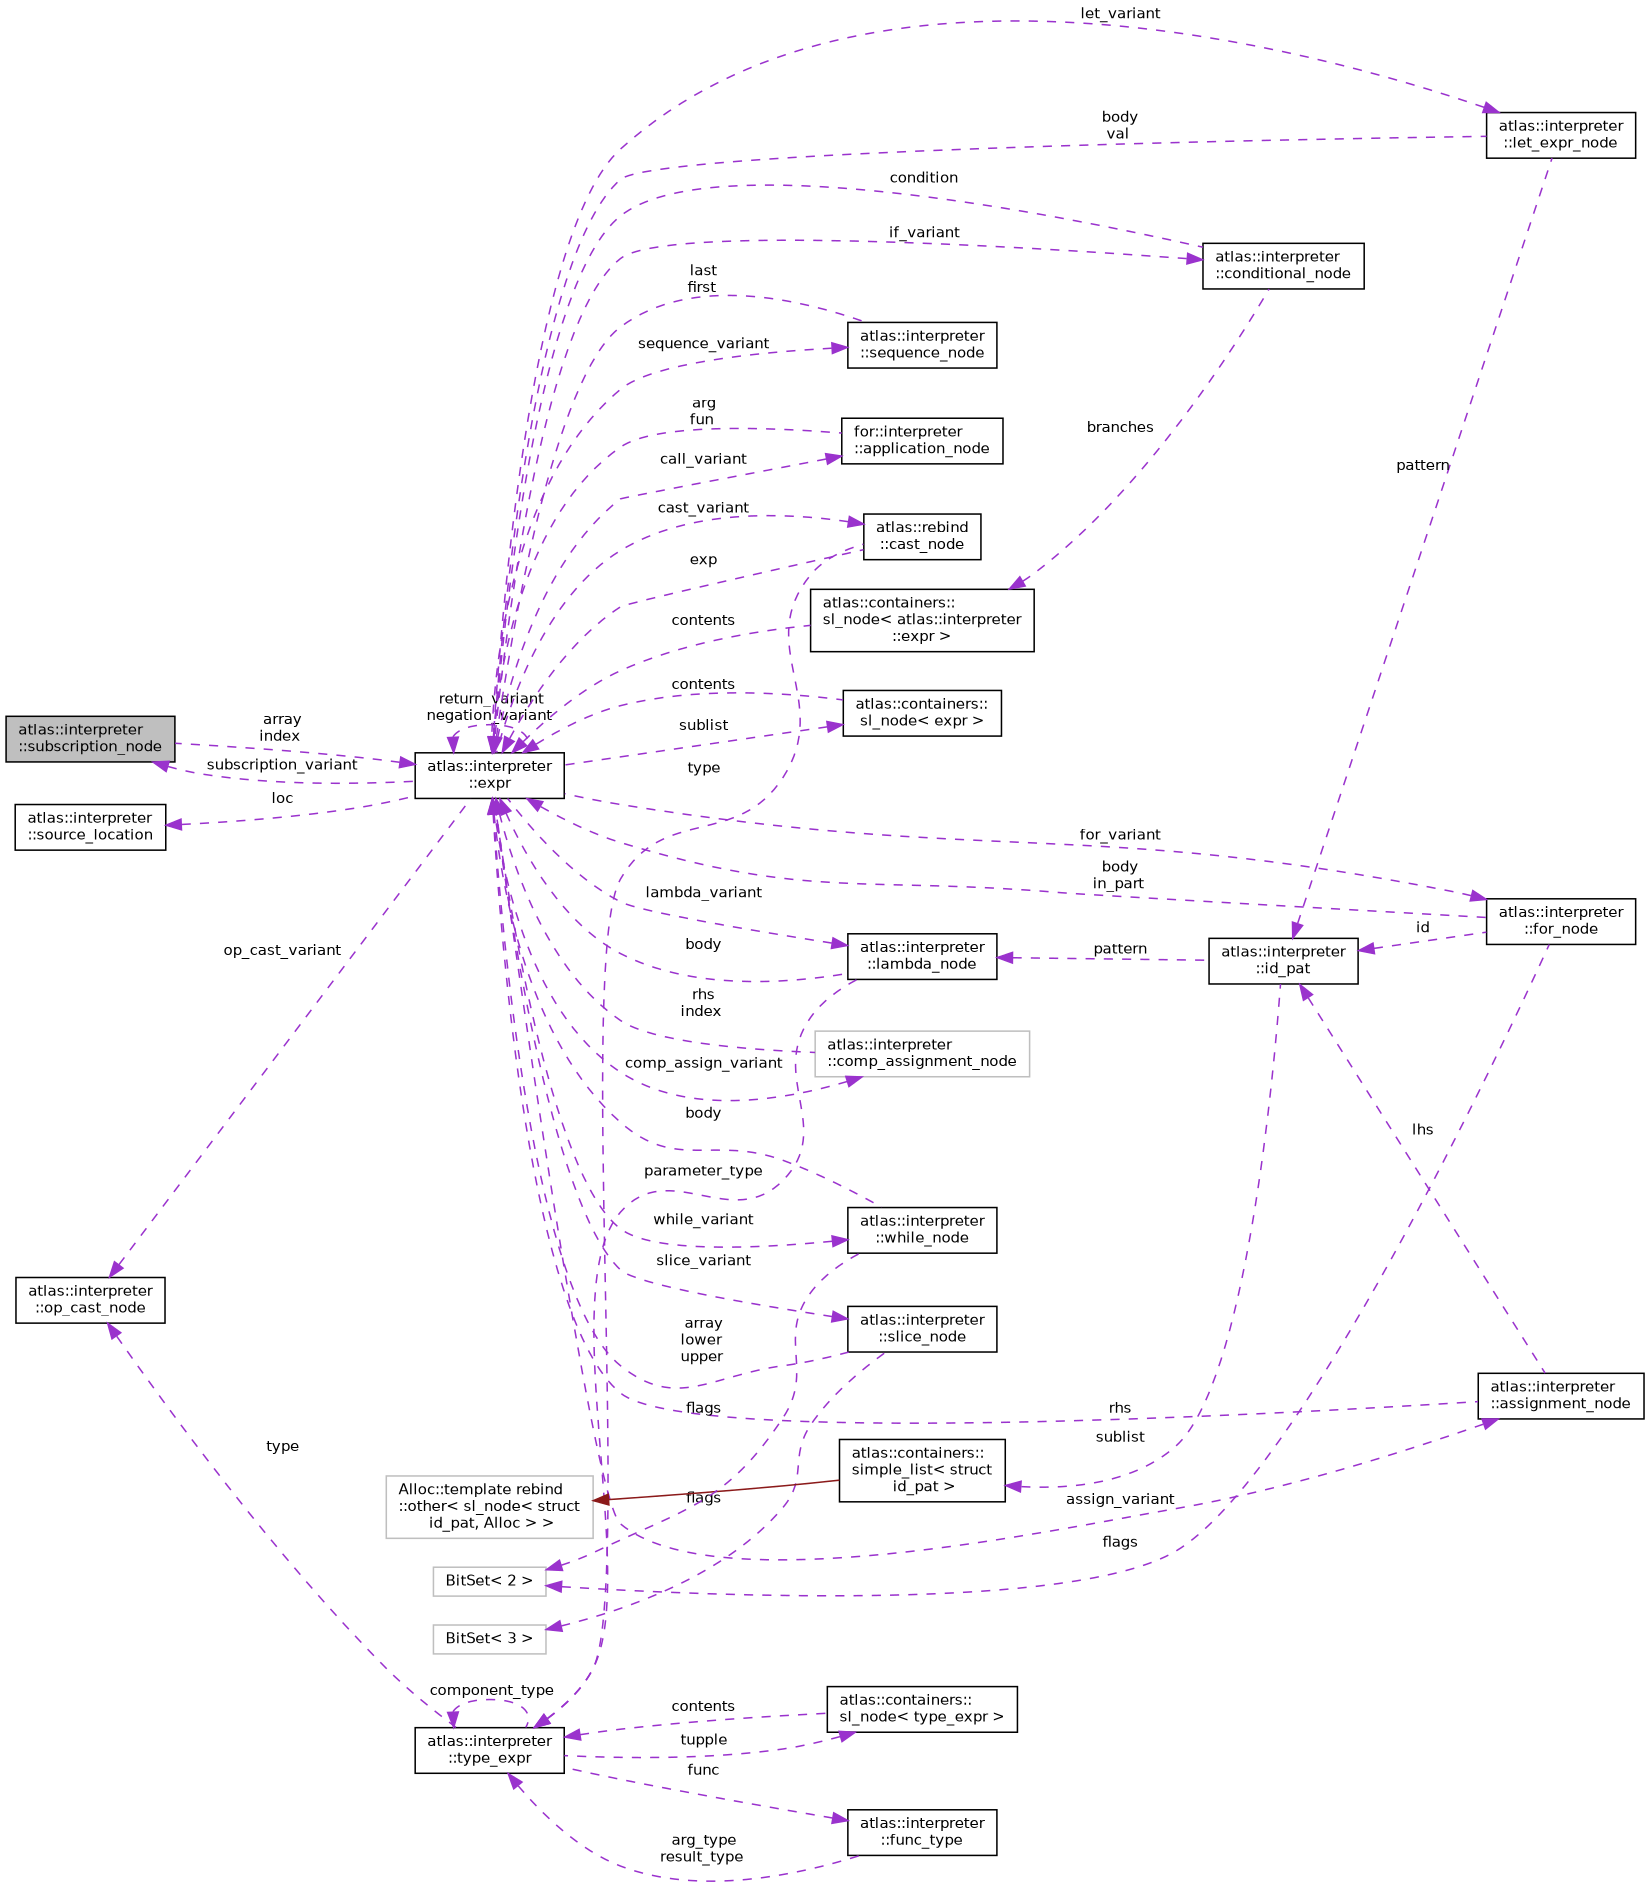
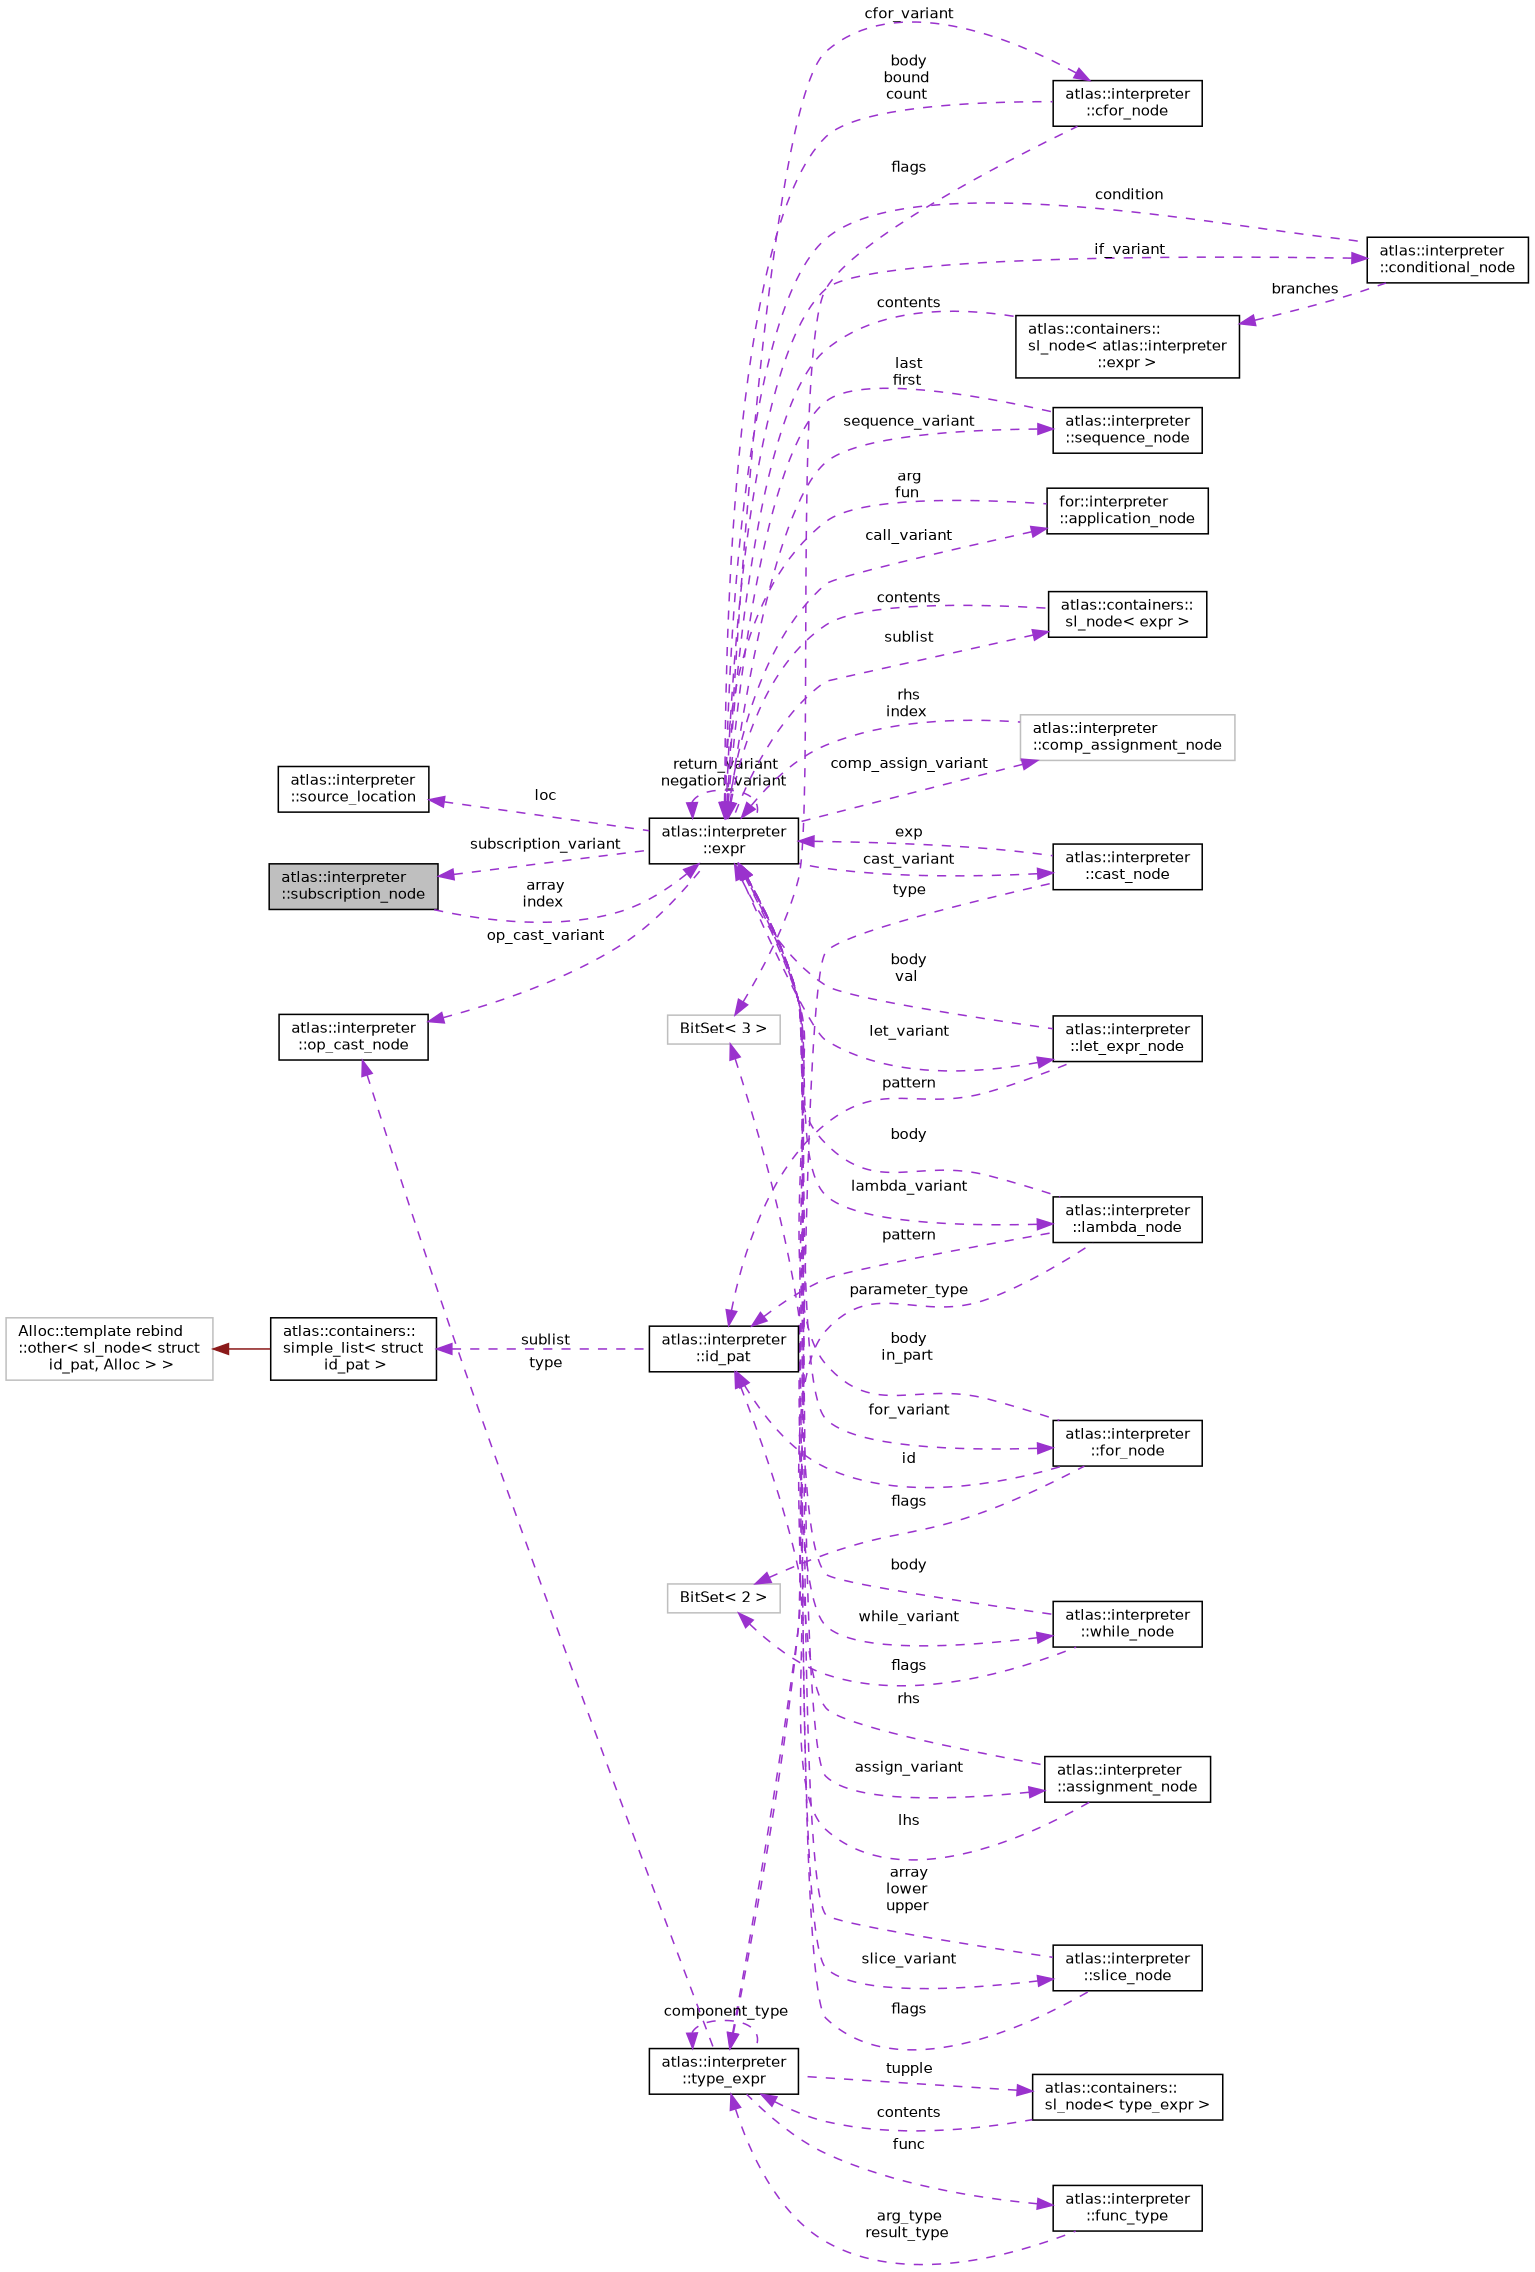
none -> (1128, 103)
(922, 537) -> (1128, 867)
(1111, 959) -> (903, 1261)
